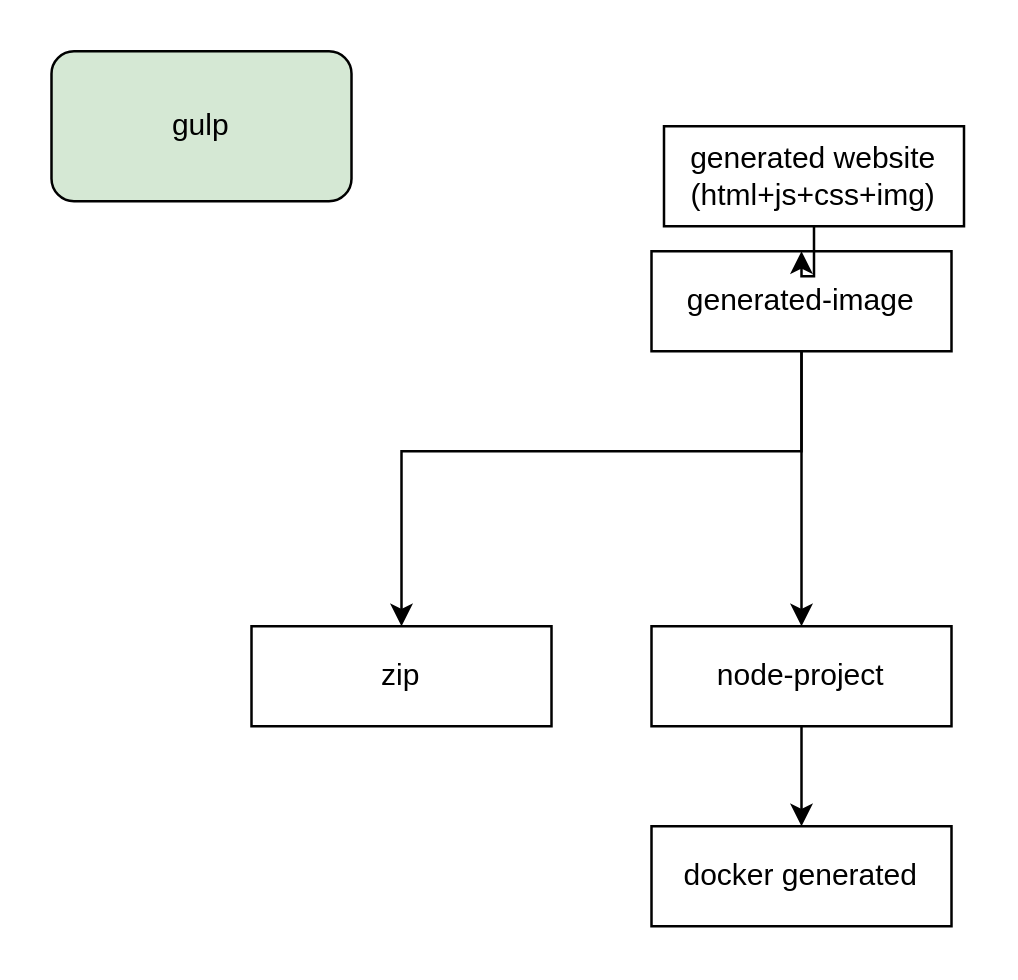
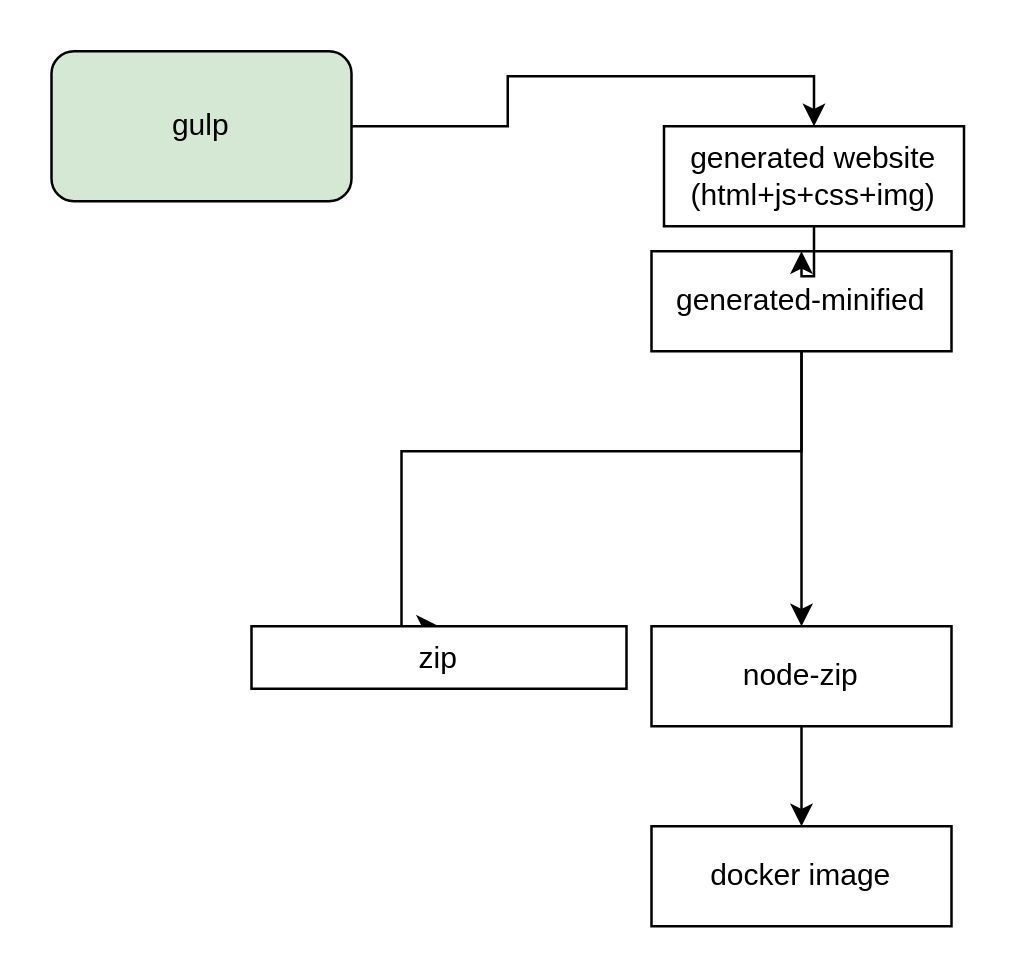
none -> (575, 76)
(801, 301) -> (801, 301)
(401, 676) -> (439, 658)
(801, 676) -> (801, 676)
(801, 876) -> (801, 876)
